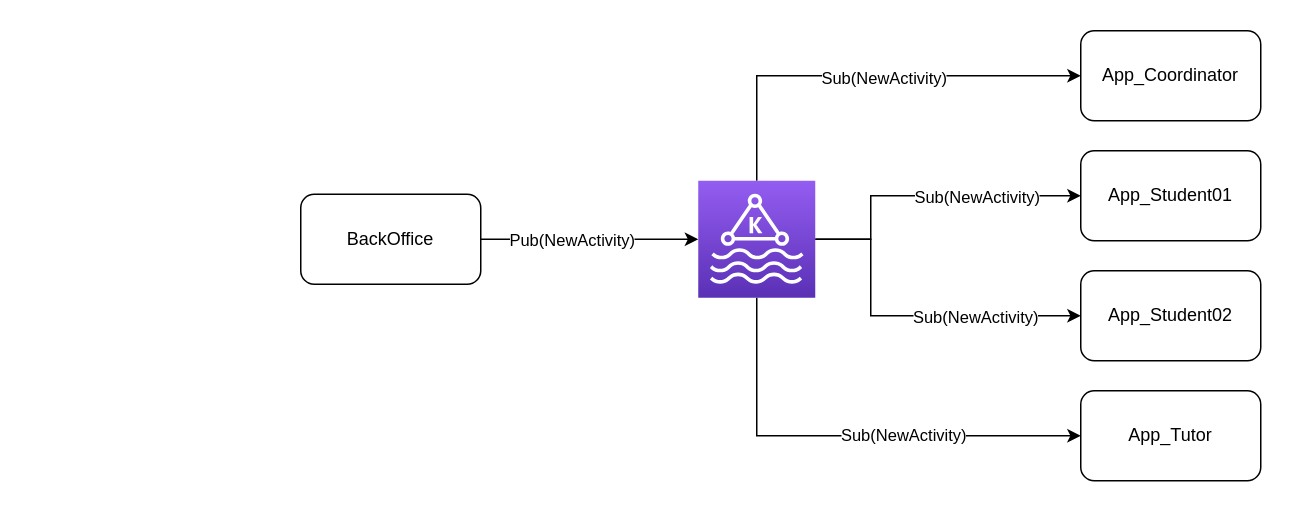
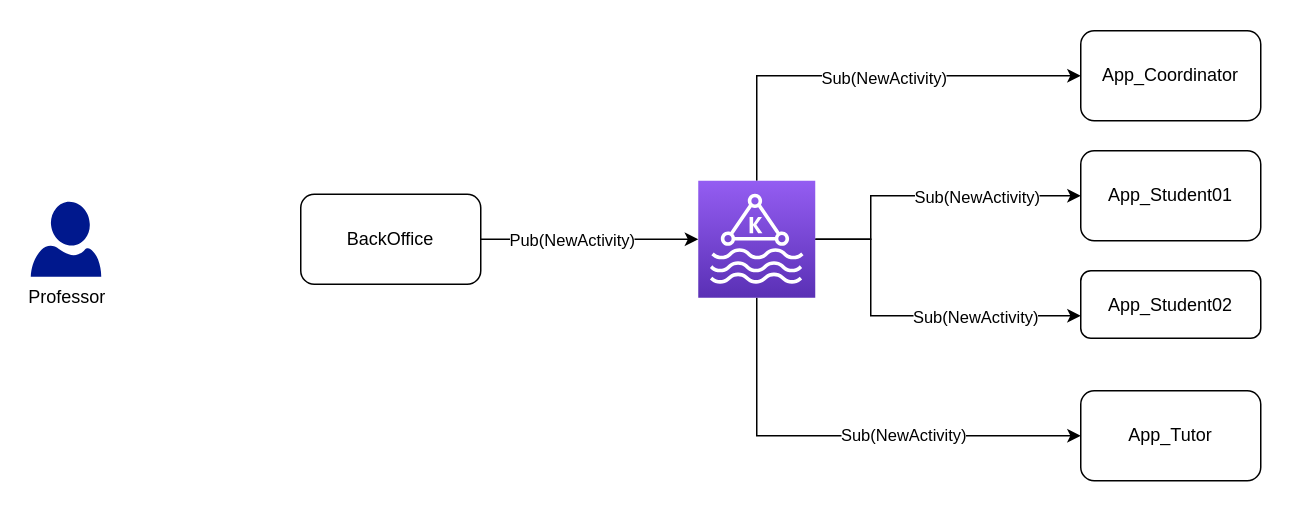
none -> (66, 239)
(1171, 316) -> (1171, 305)
